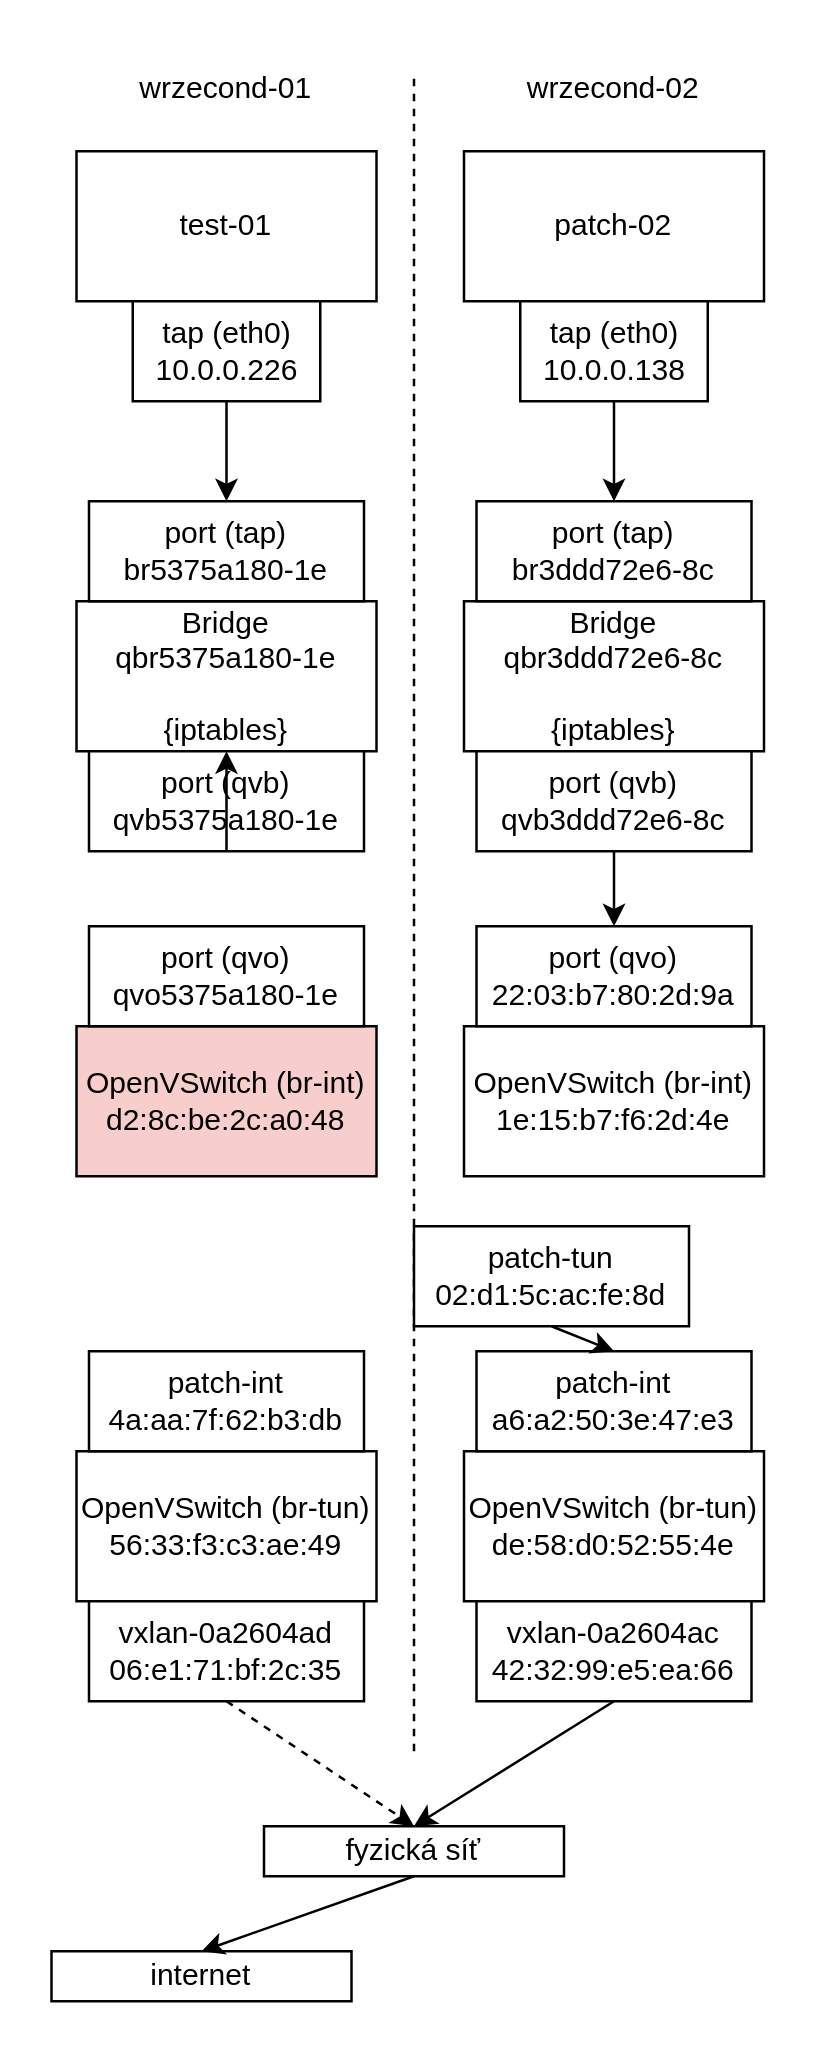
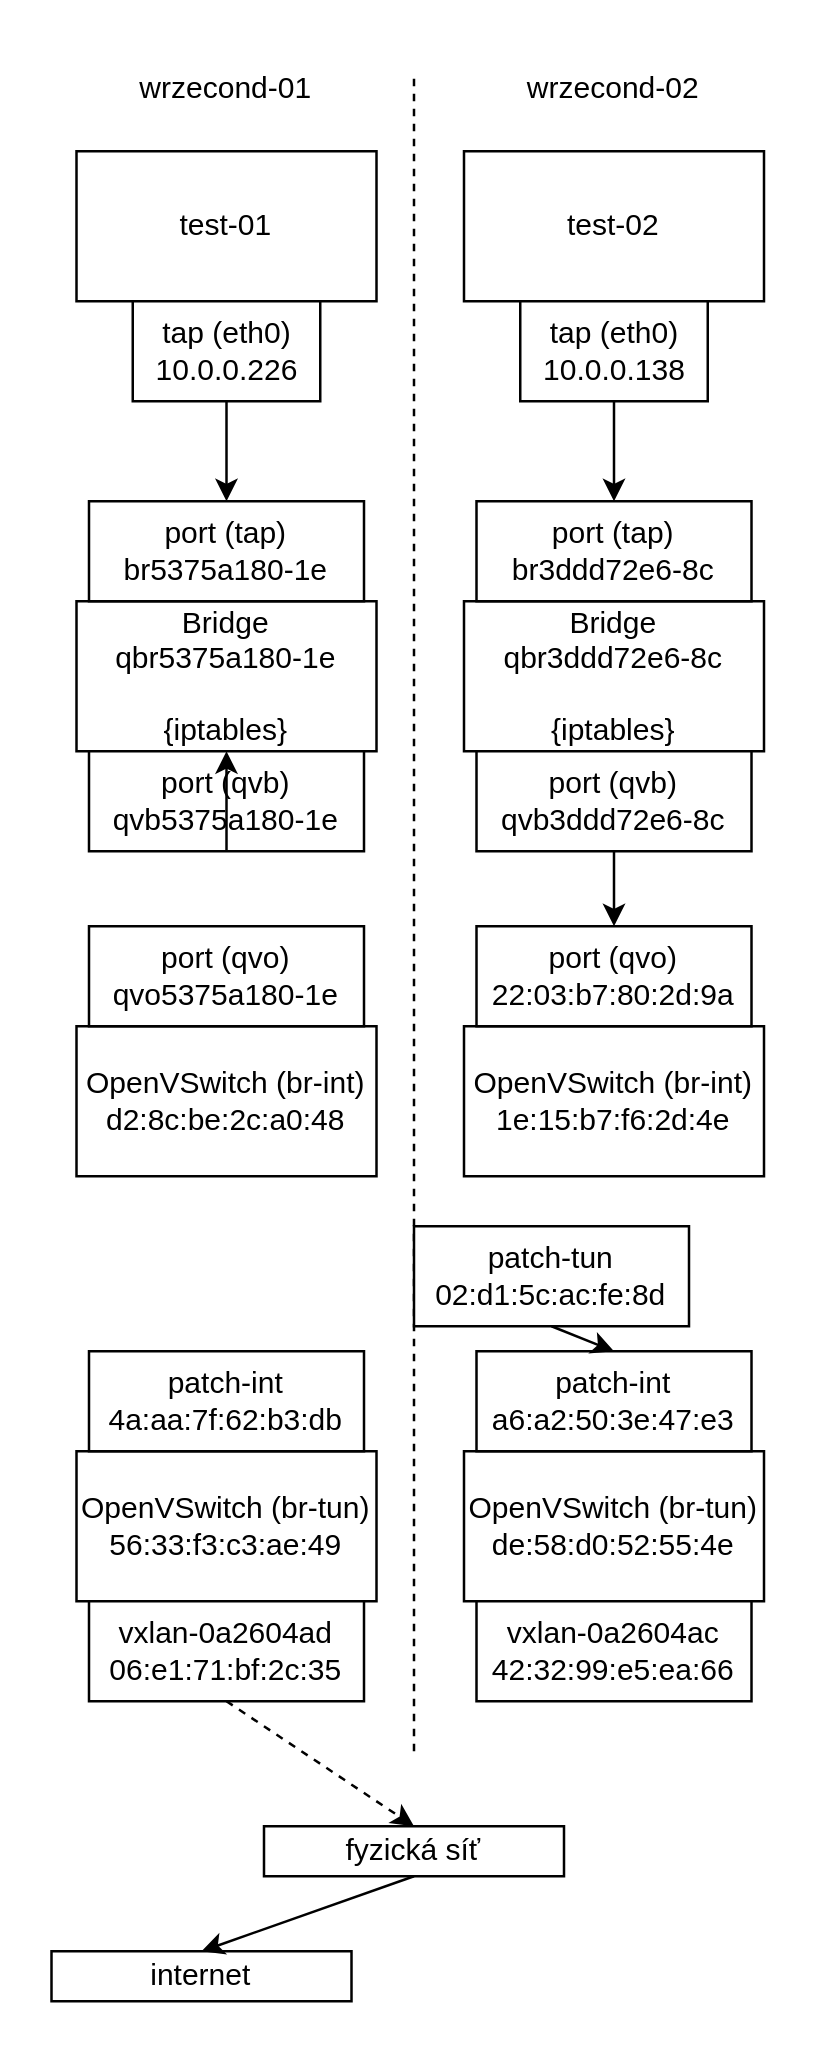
(614, 226) -> (614, 226)
(226, 1101) -> (226, 1101)
(521, 1759) -> none
